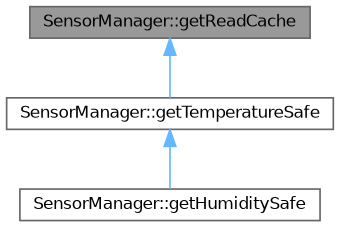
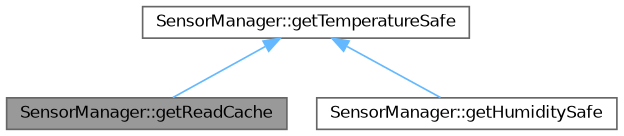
(170, 76) -> (219, 72)
